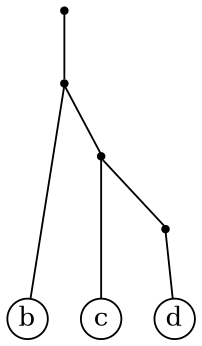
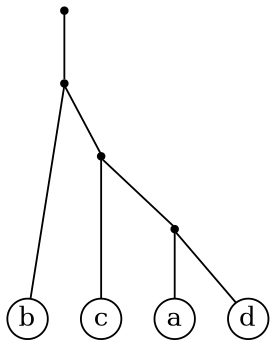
none -> (175, 319)
